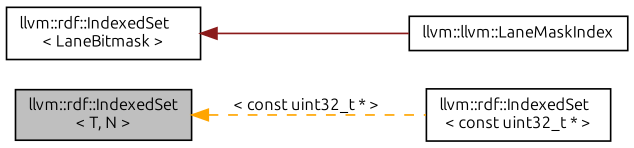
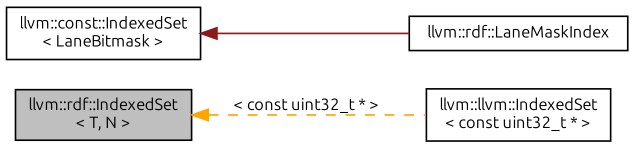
(104, 33) -> (104, 33)
(519, 33) -> (519, 33)
(519, 115) -> (519, 115)
